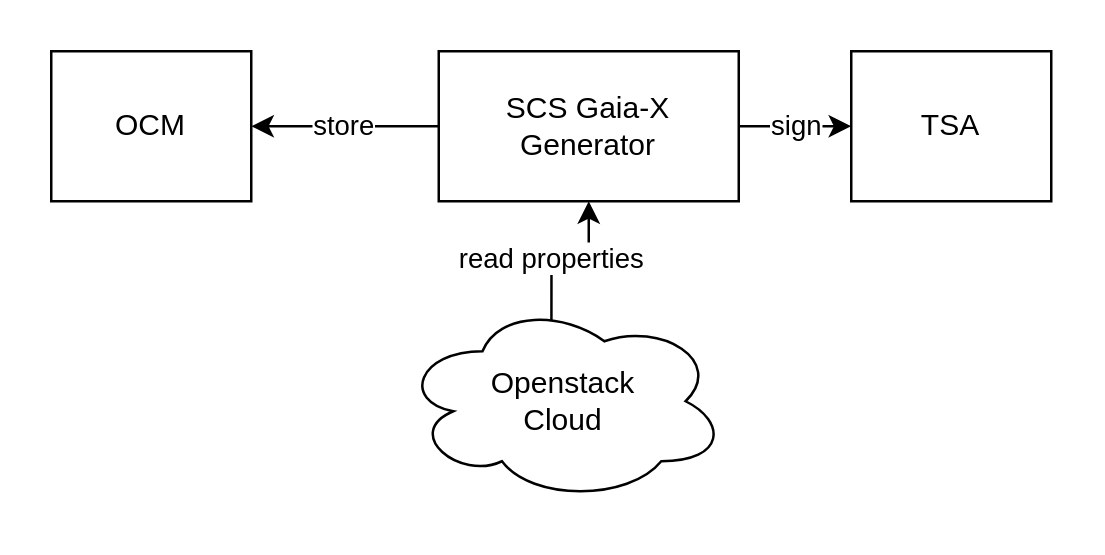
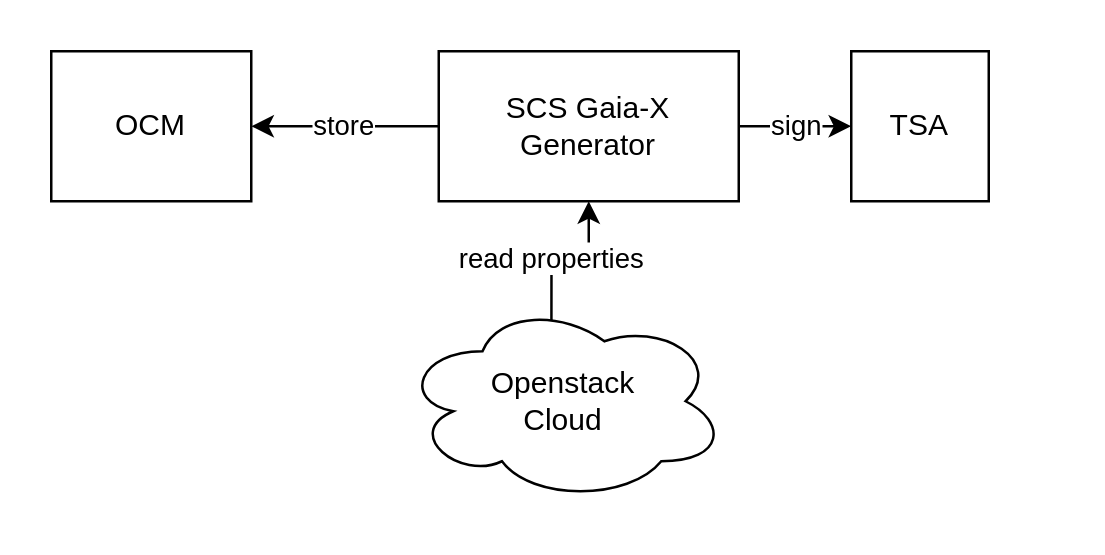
(951, 126) -> (920, 126)
